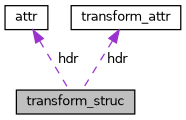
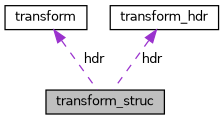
(26, 18) -> (46, 18)
(126, 18) -> (164, 18)
